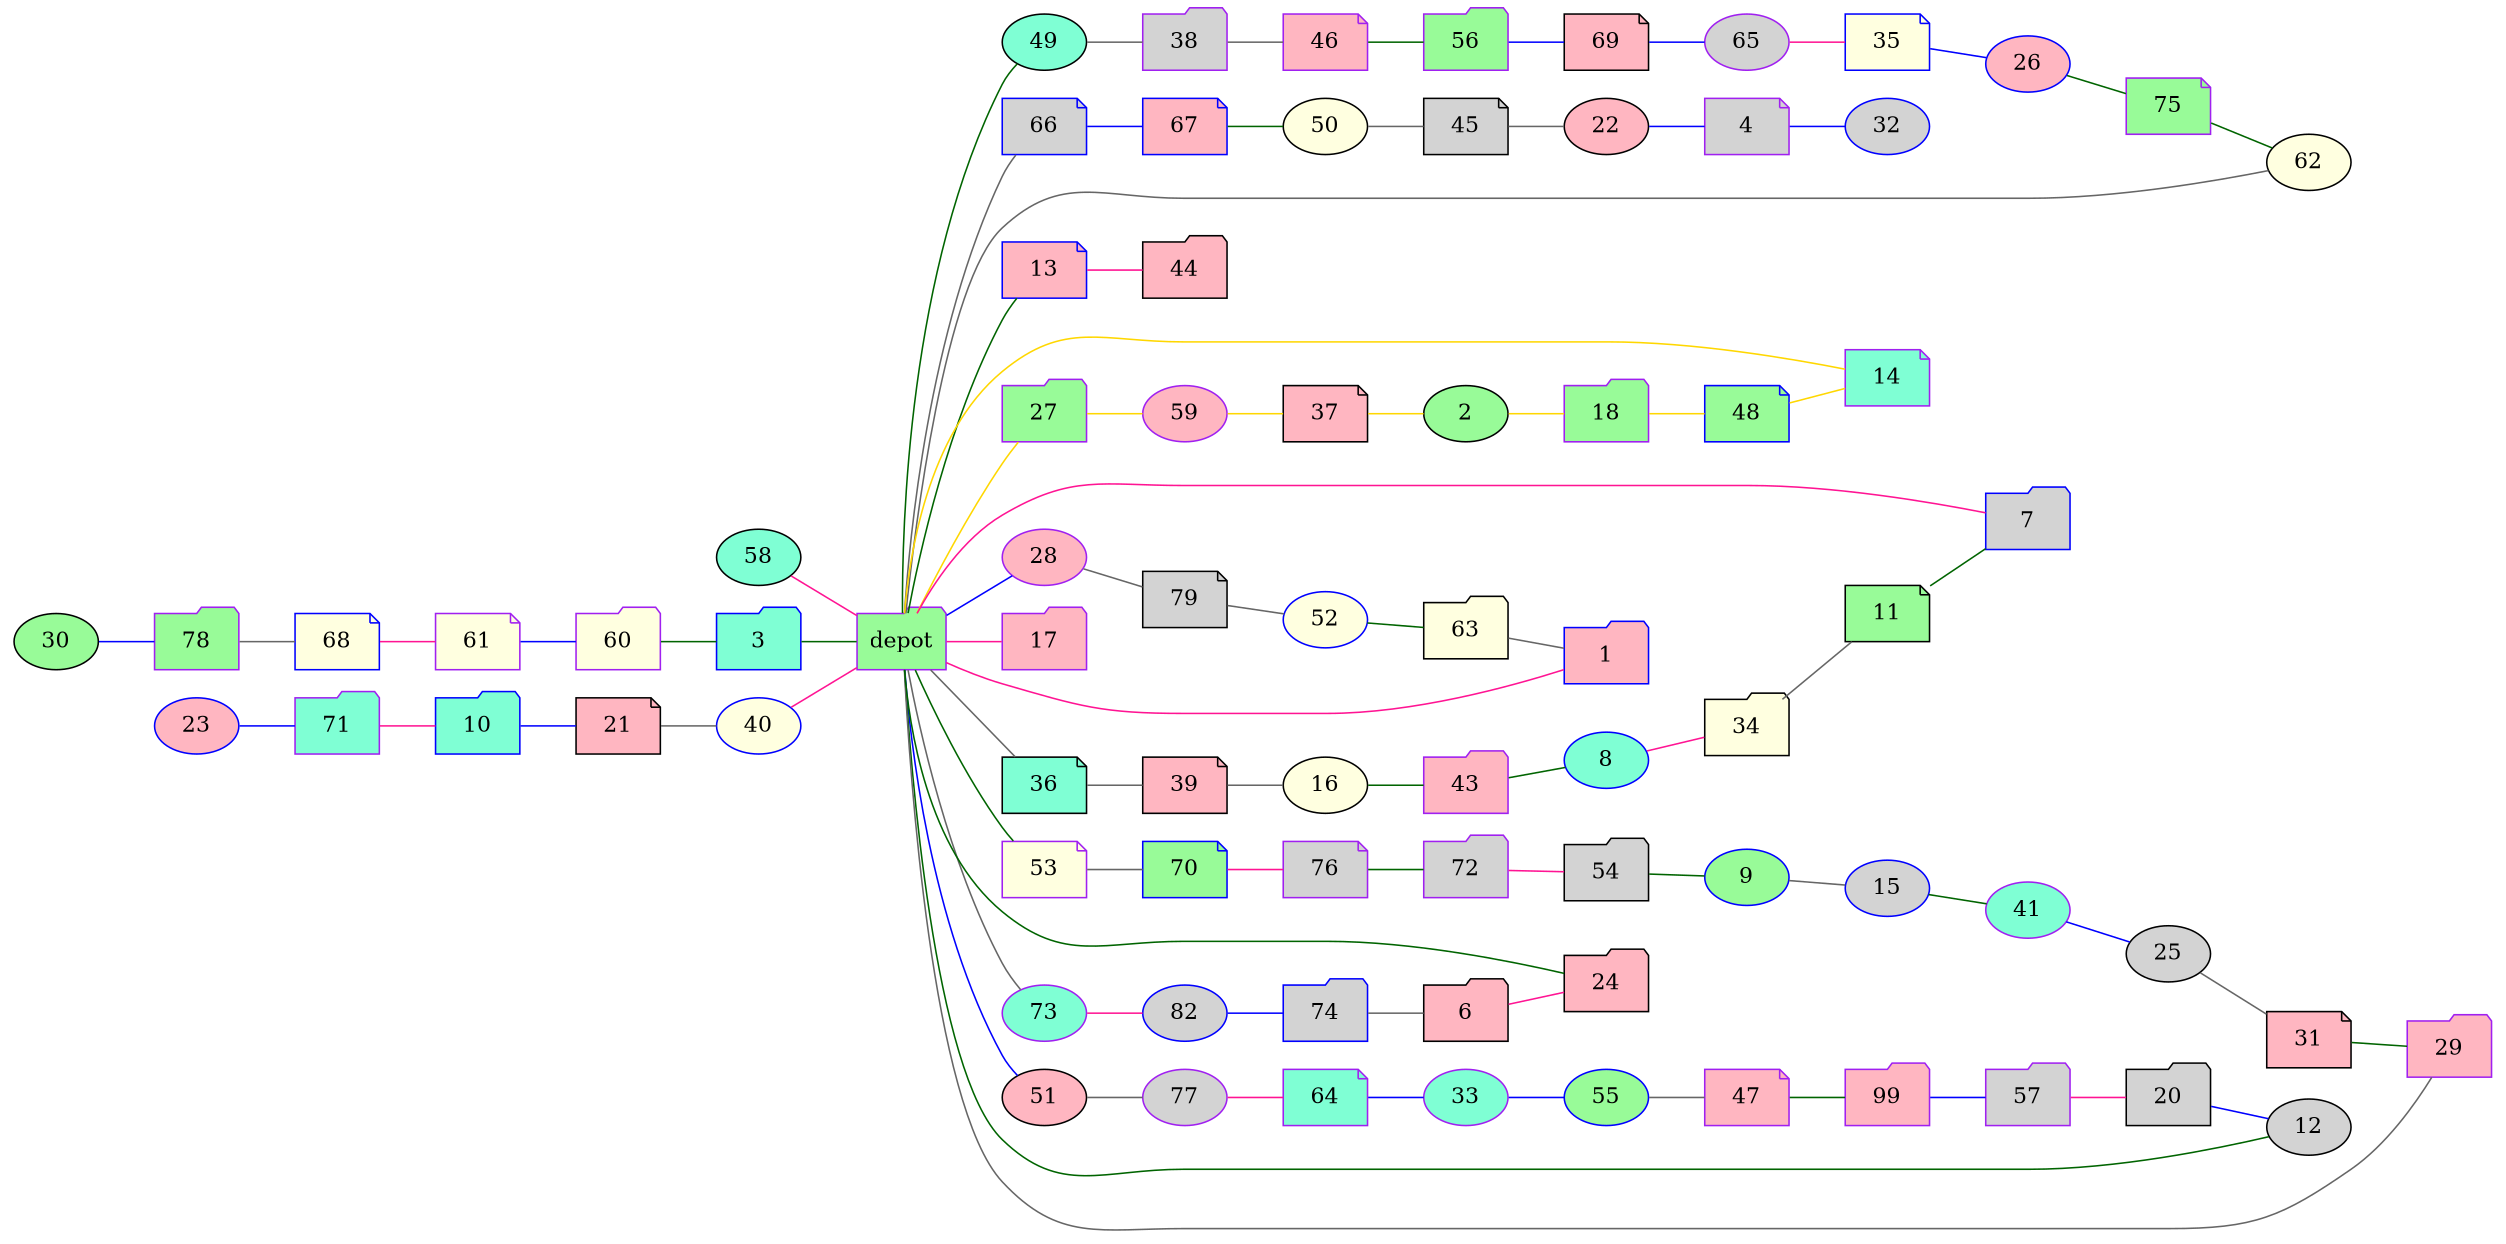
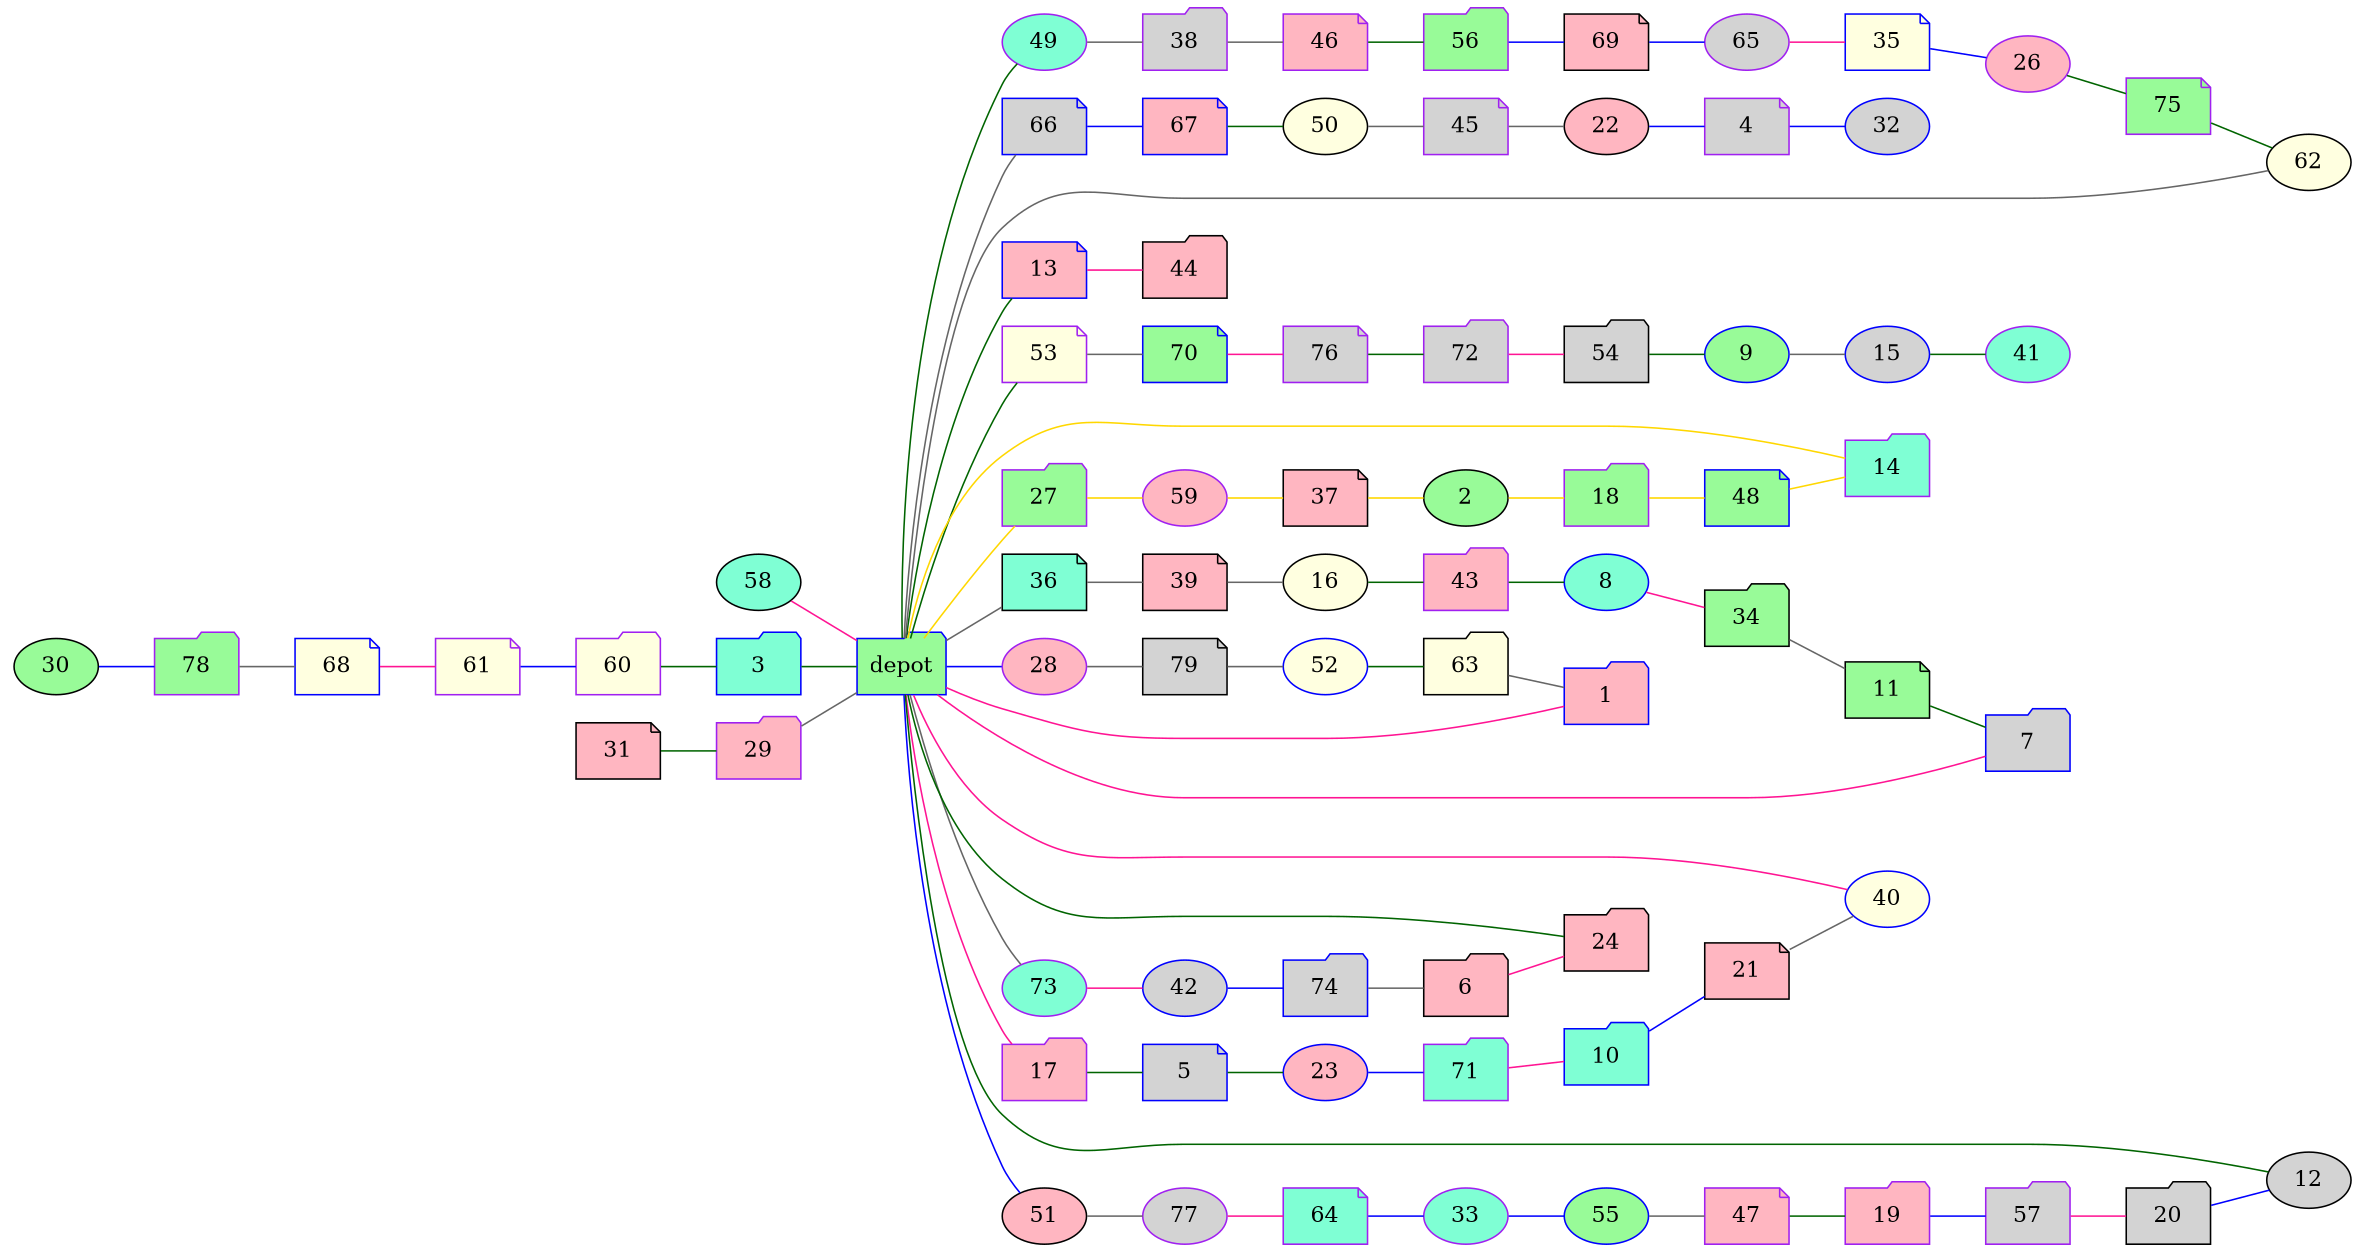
(1044, 42) -> (1044, 42)
(2028, 64) -> (2028, 64)
(1466, 126) -> (1466, 126)
(1887, 378) -> (1887, 468)
(902, 642) -> (902, 667)
(1747, 727) -> (1747, 618)
(2168, 954) -> none
(1185, 1013) -> (1185, 988)
none -> (1185, 1072)
(1887, 1097) -> (1887, 1216)
